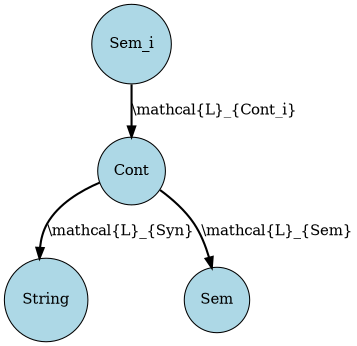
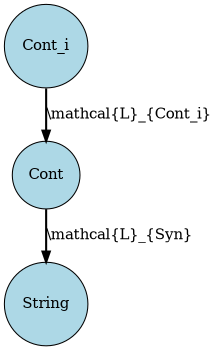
(132, 44) -> (46, 46)
(217, 300) -> none
